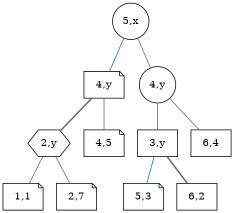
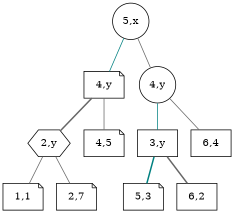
(150, 170) -> (150, 170)
